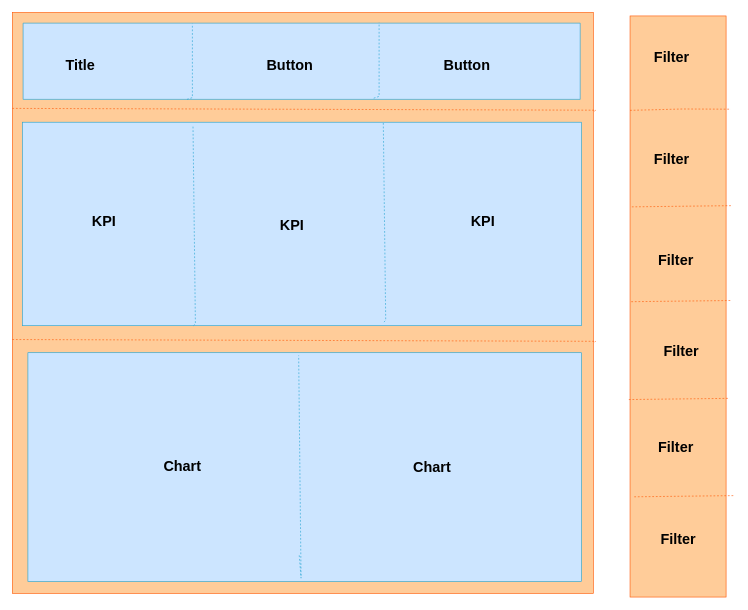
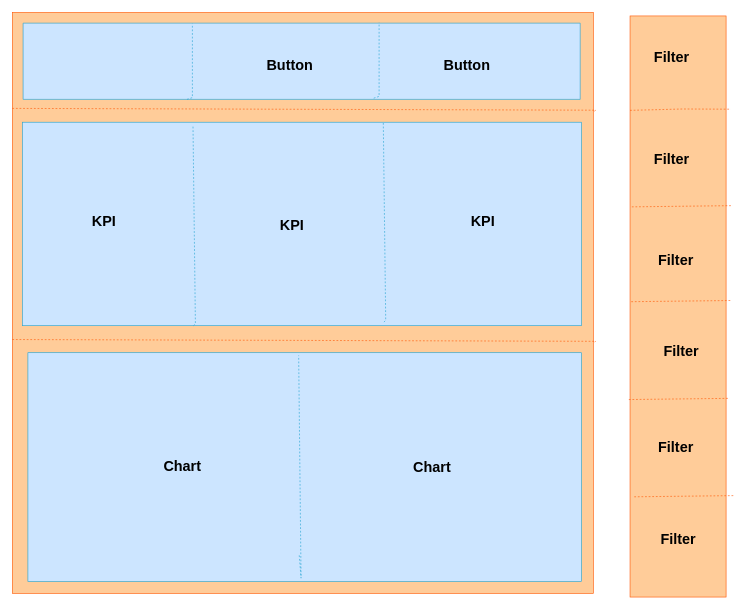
(80, 65) -> none
